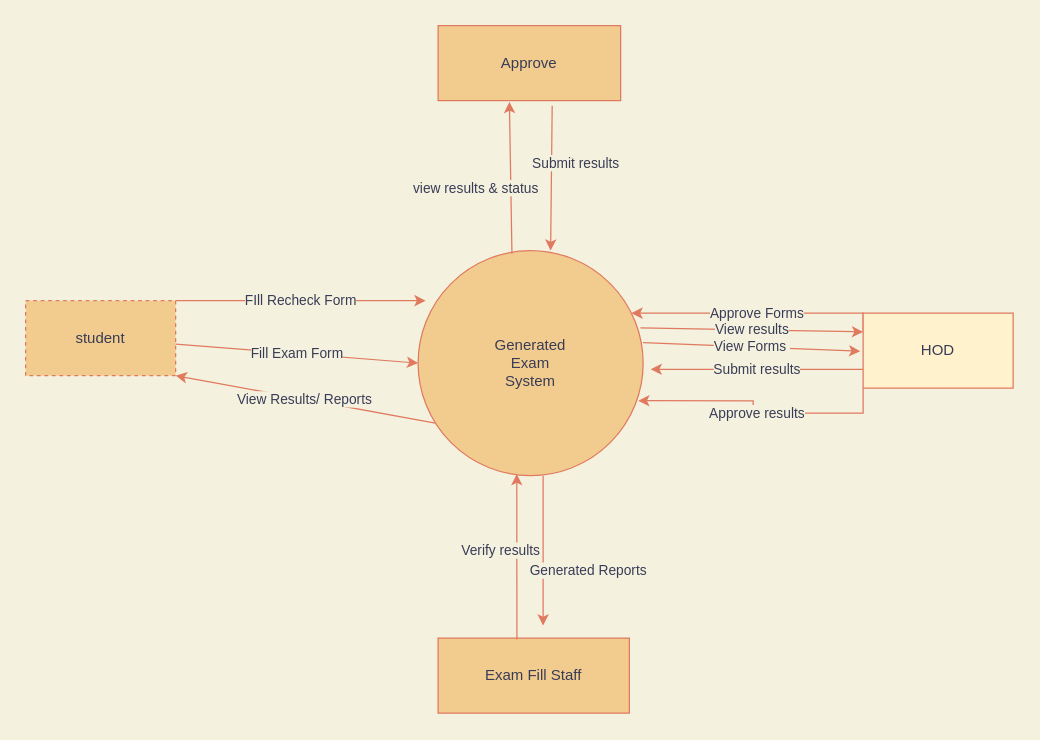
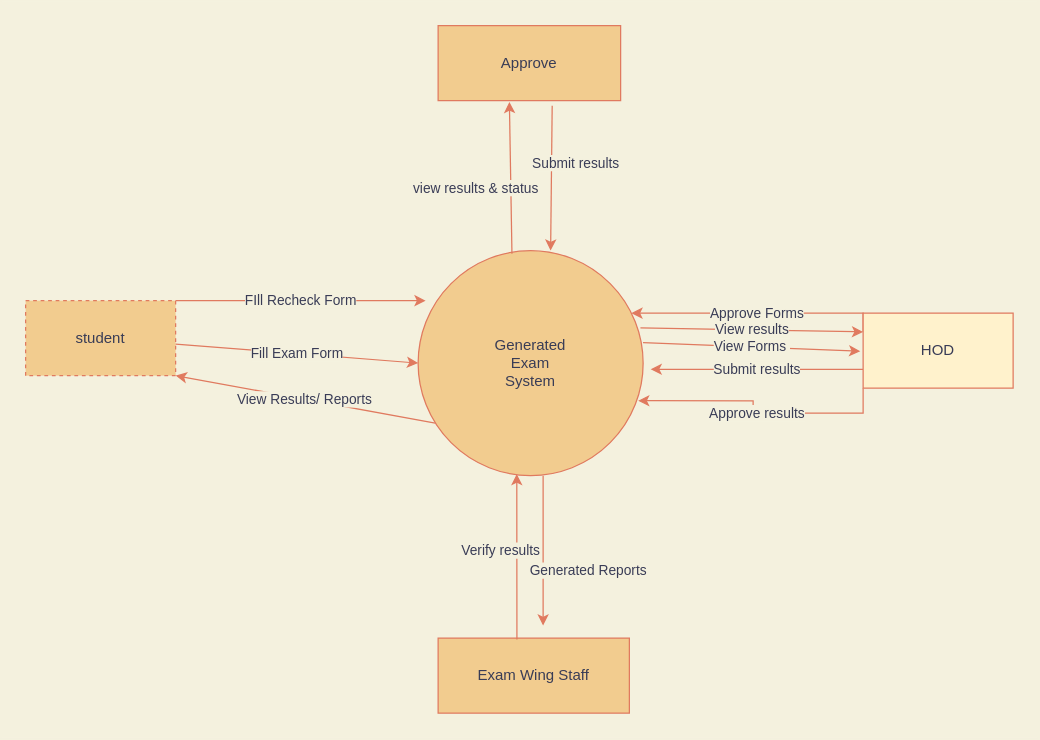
(534, 676) -> (534, 676)
